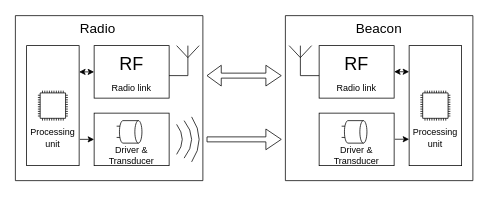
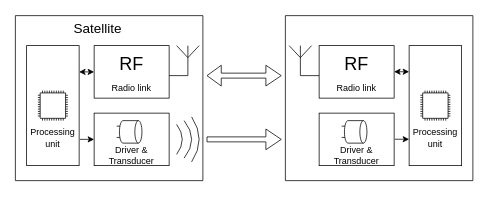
(98, 29) -> (98, 29)
(379, 29) -> none
